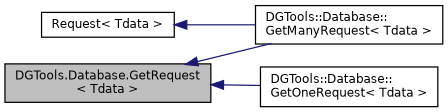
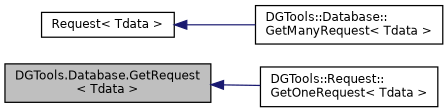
(235, 52) -> none
(349, 87) -> (349, 87)
